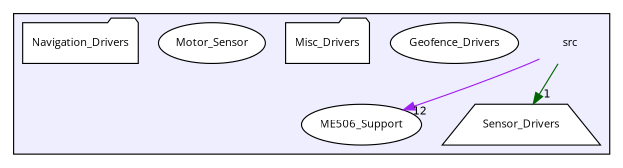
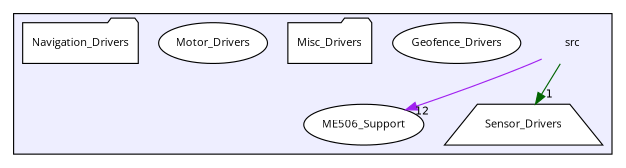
(212, 43) -> (213, 43)
